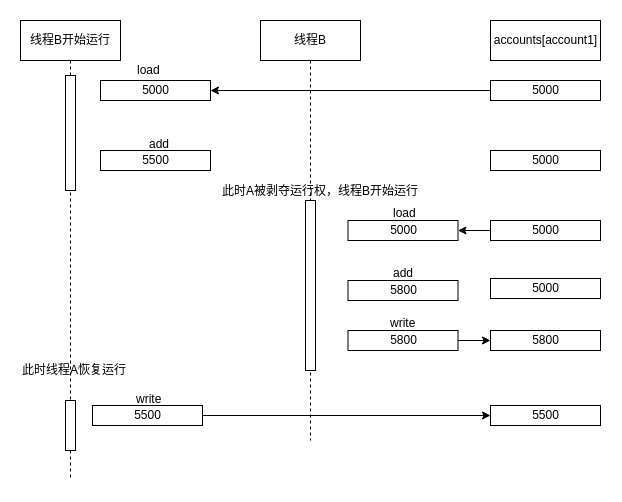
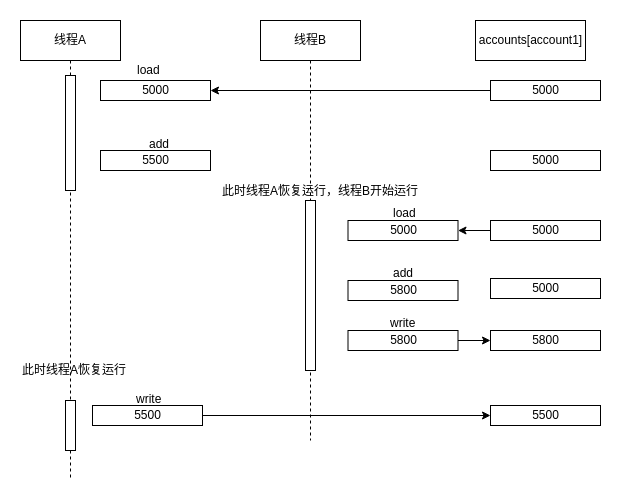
(71, 41) -> (71, 41)
(546, 41) -> (531, 41)
(319, 192) -> (319, 192)
